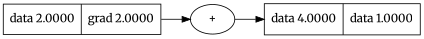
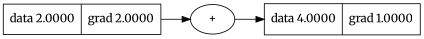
(382, 19) -> (381, 19)
